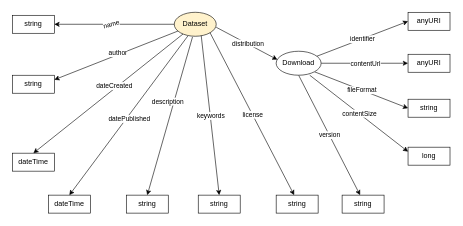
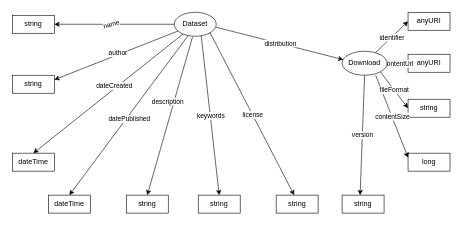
(195, 24) -> (195, 24)
(299, 63) -> (365, 63)
(429, 156) -> (429, 162)
